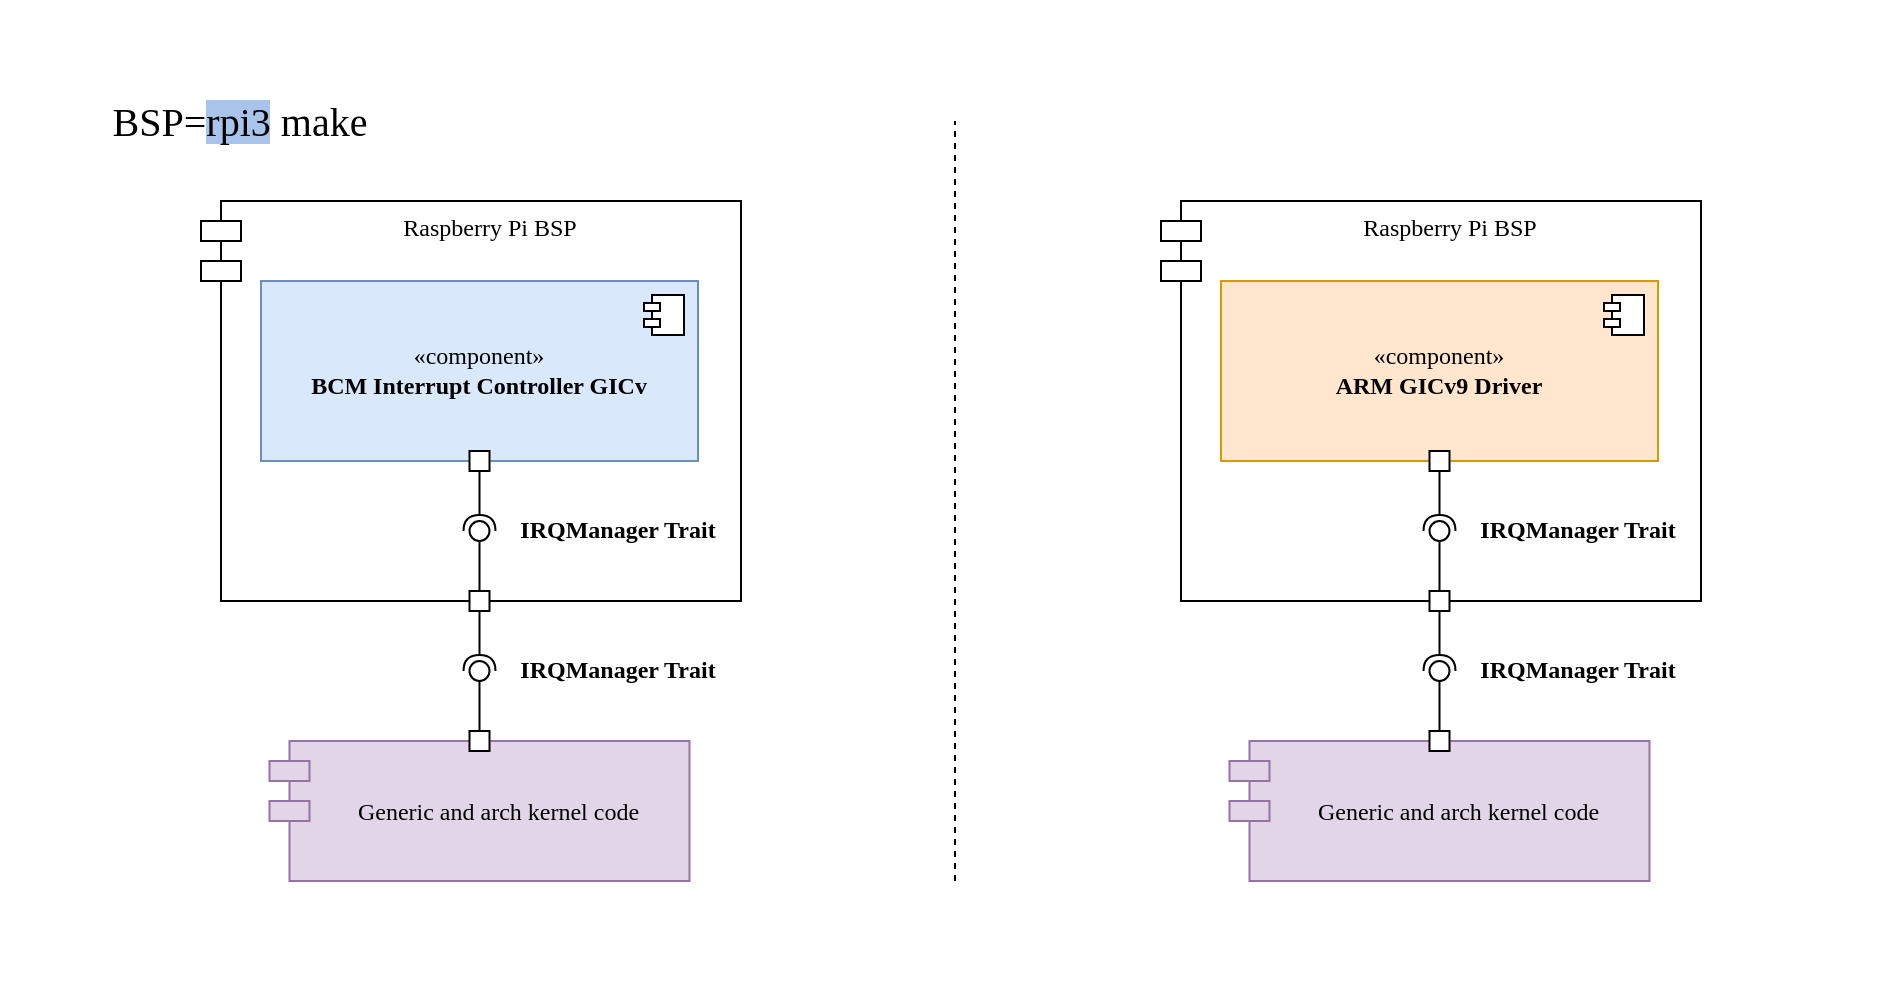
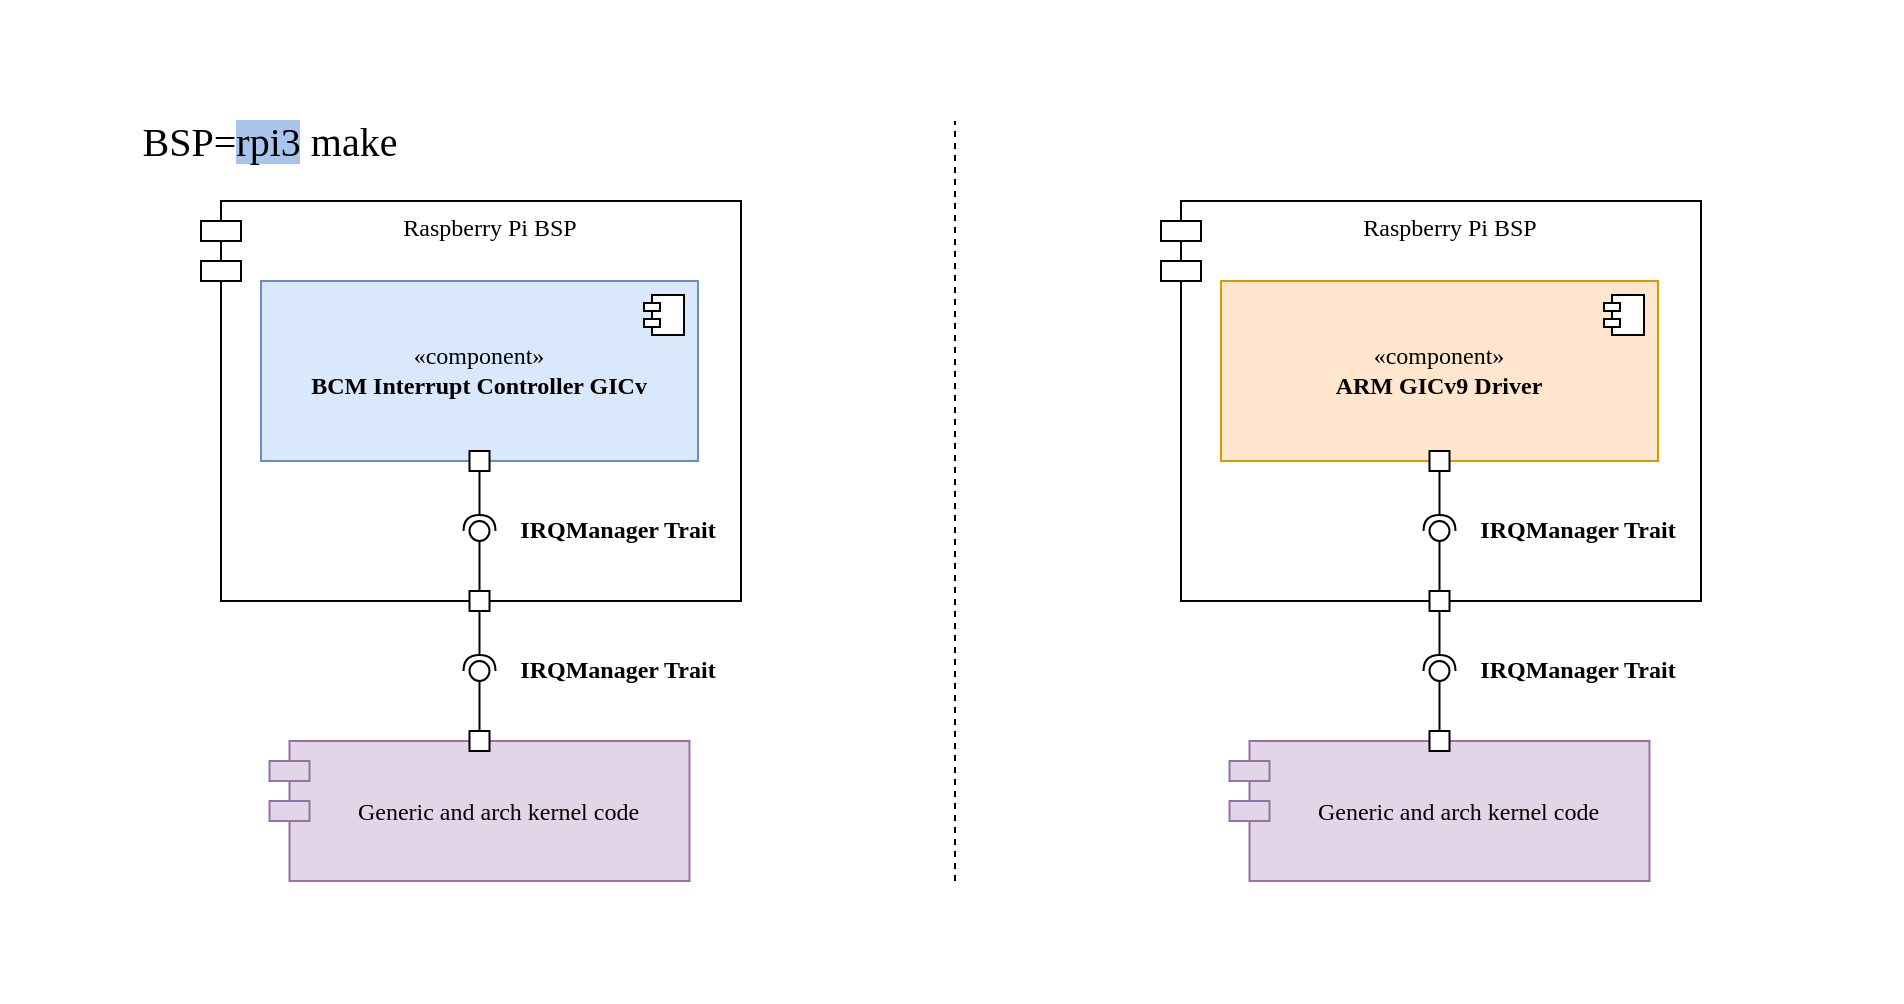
(241, 121) -> (271, 141)
